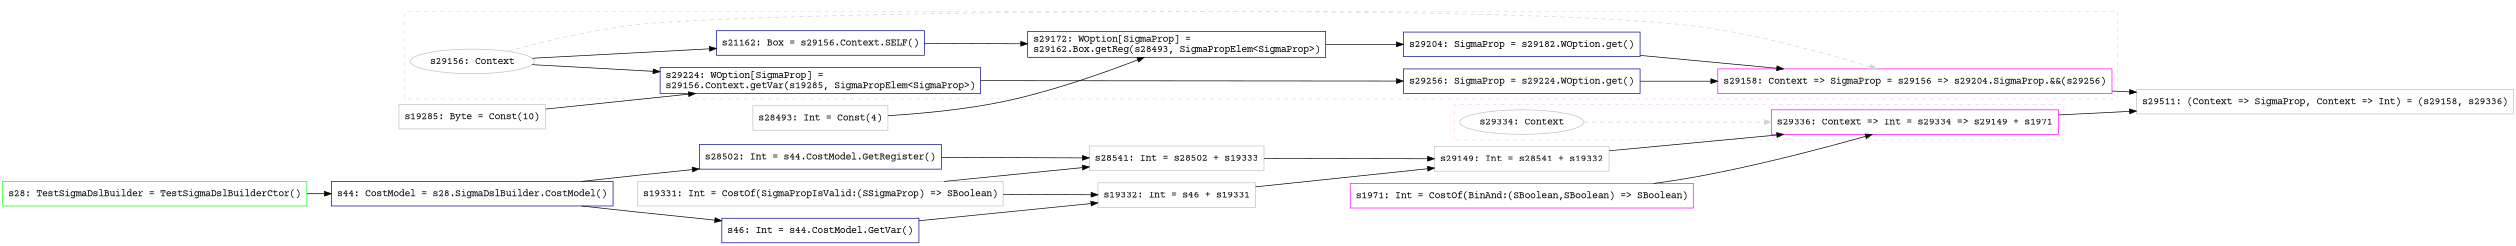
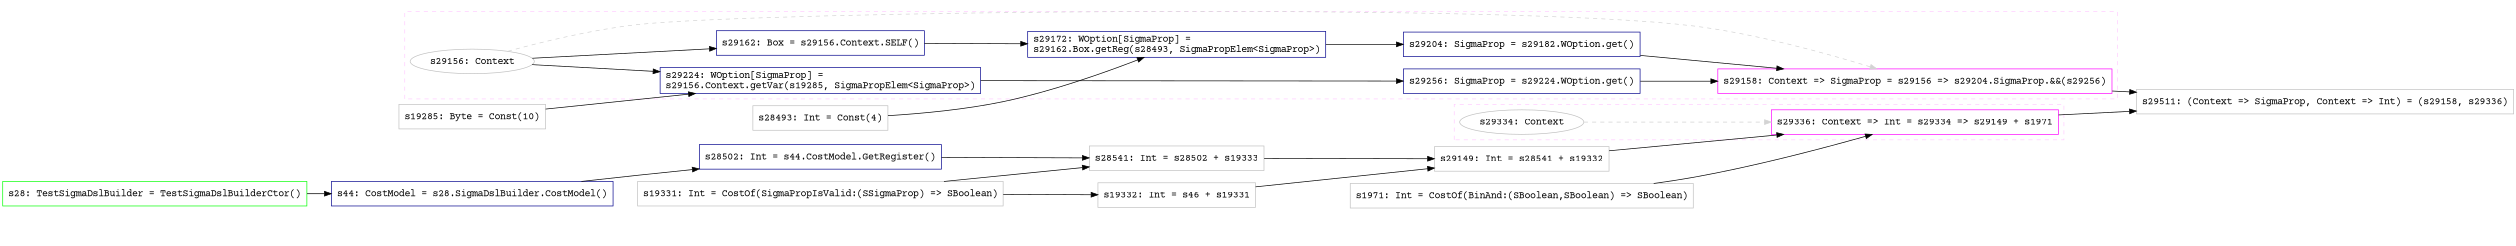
(820, 43) -> (820, 43)
(1522, 196) -> (1522, 196)
(820, 231) -> none
